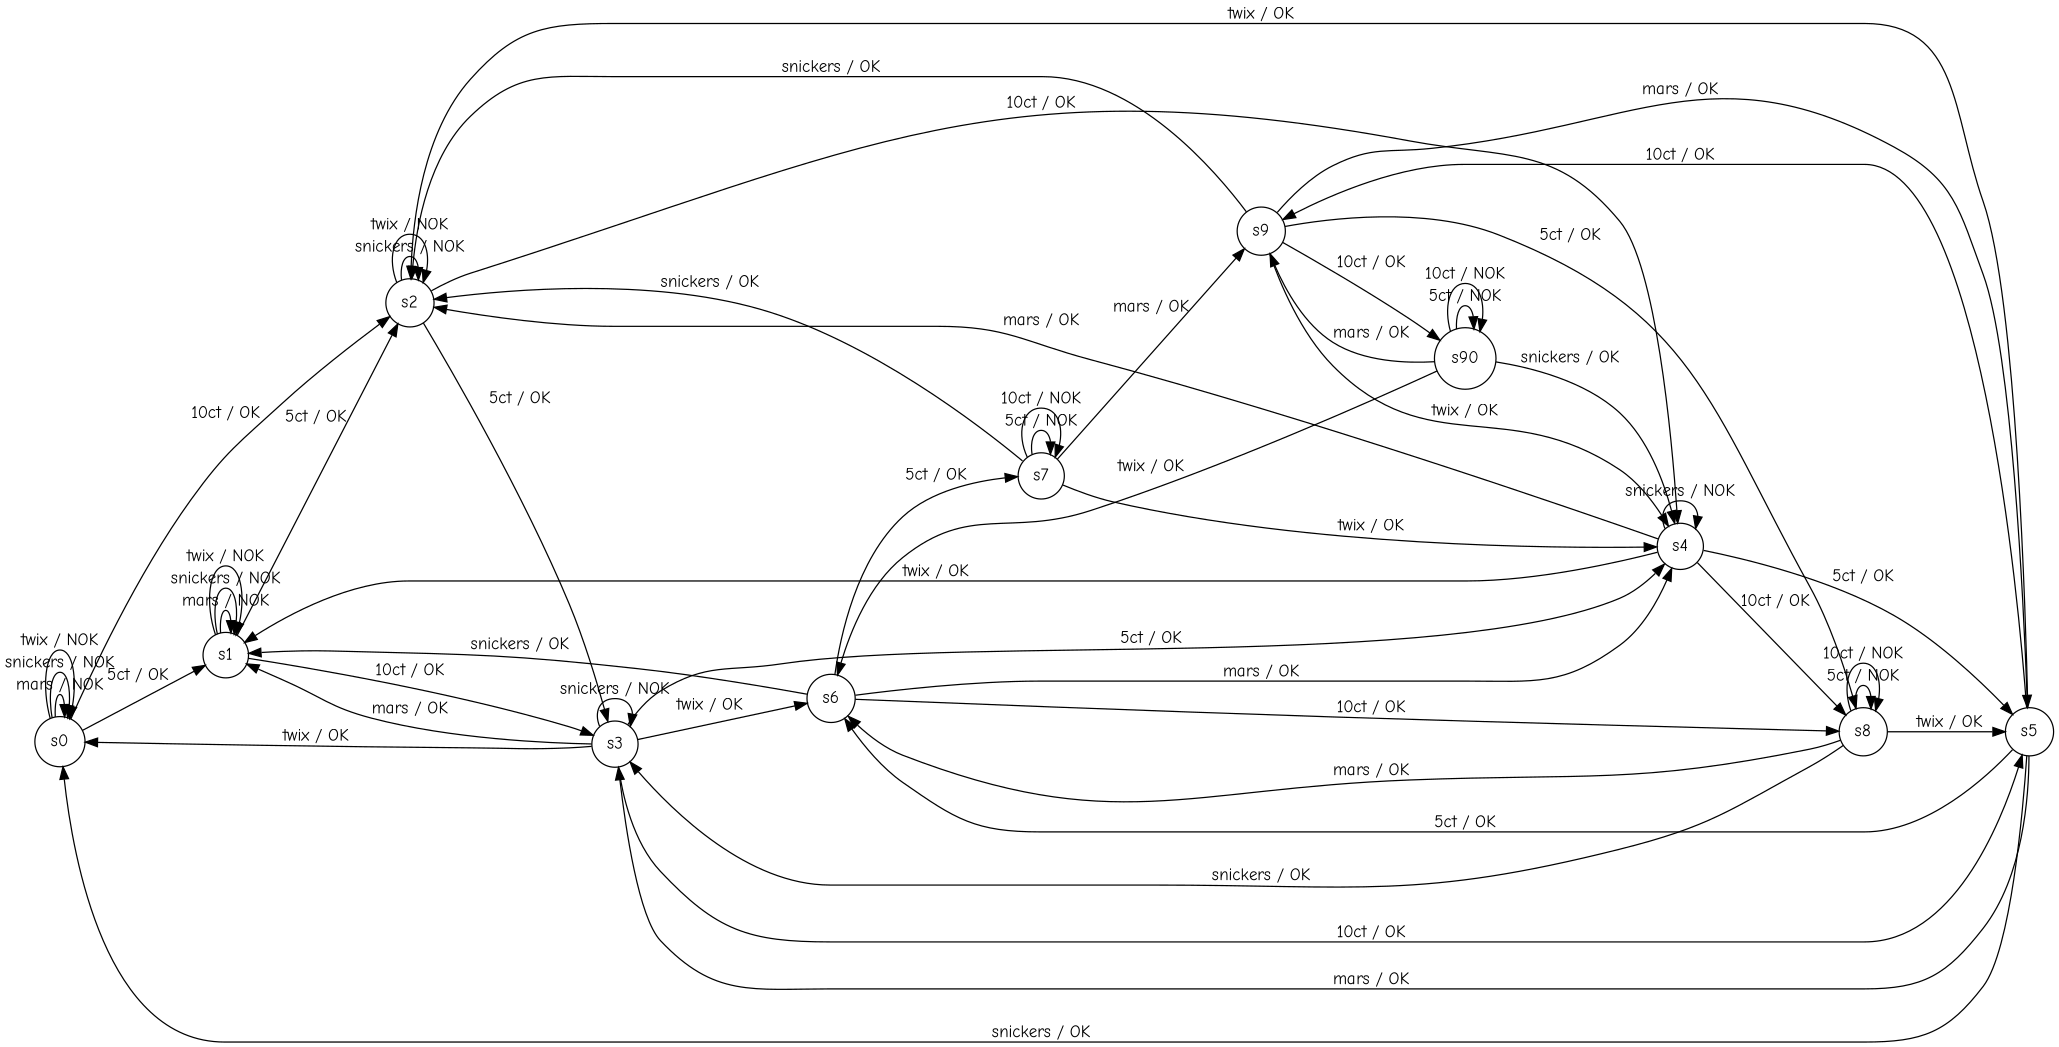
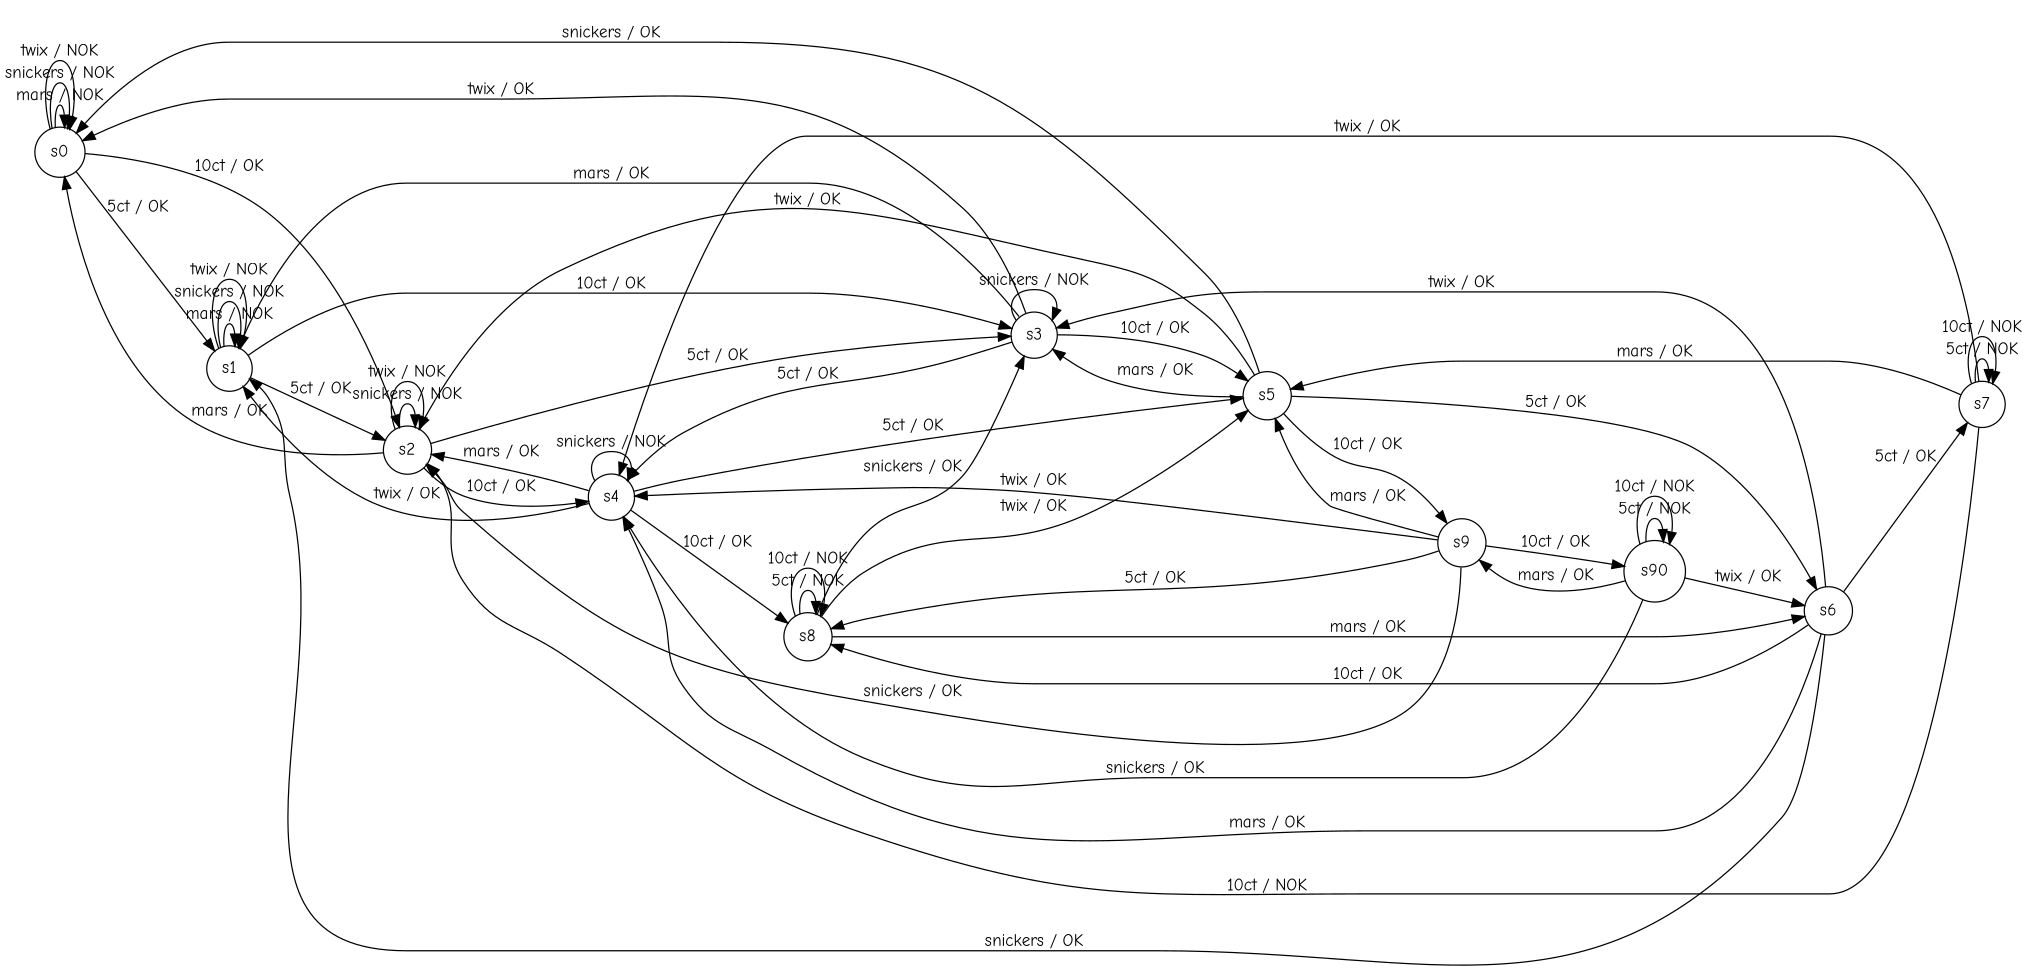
(710, 282) -> (1267, 886)
(1147, 359) -> (1633, 361)
none -> (163, 398)
(716, 723) -> (1545, 292)
